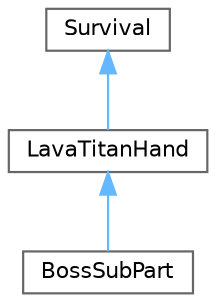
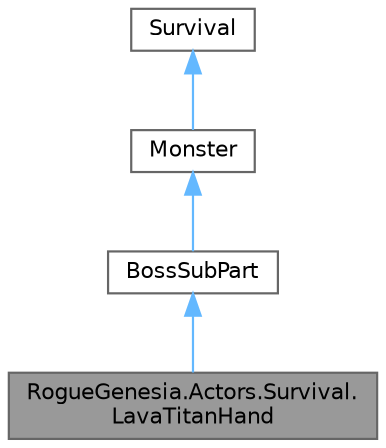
(108, 151) -> (193, 151)
none -> (193, 406)
